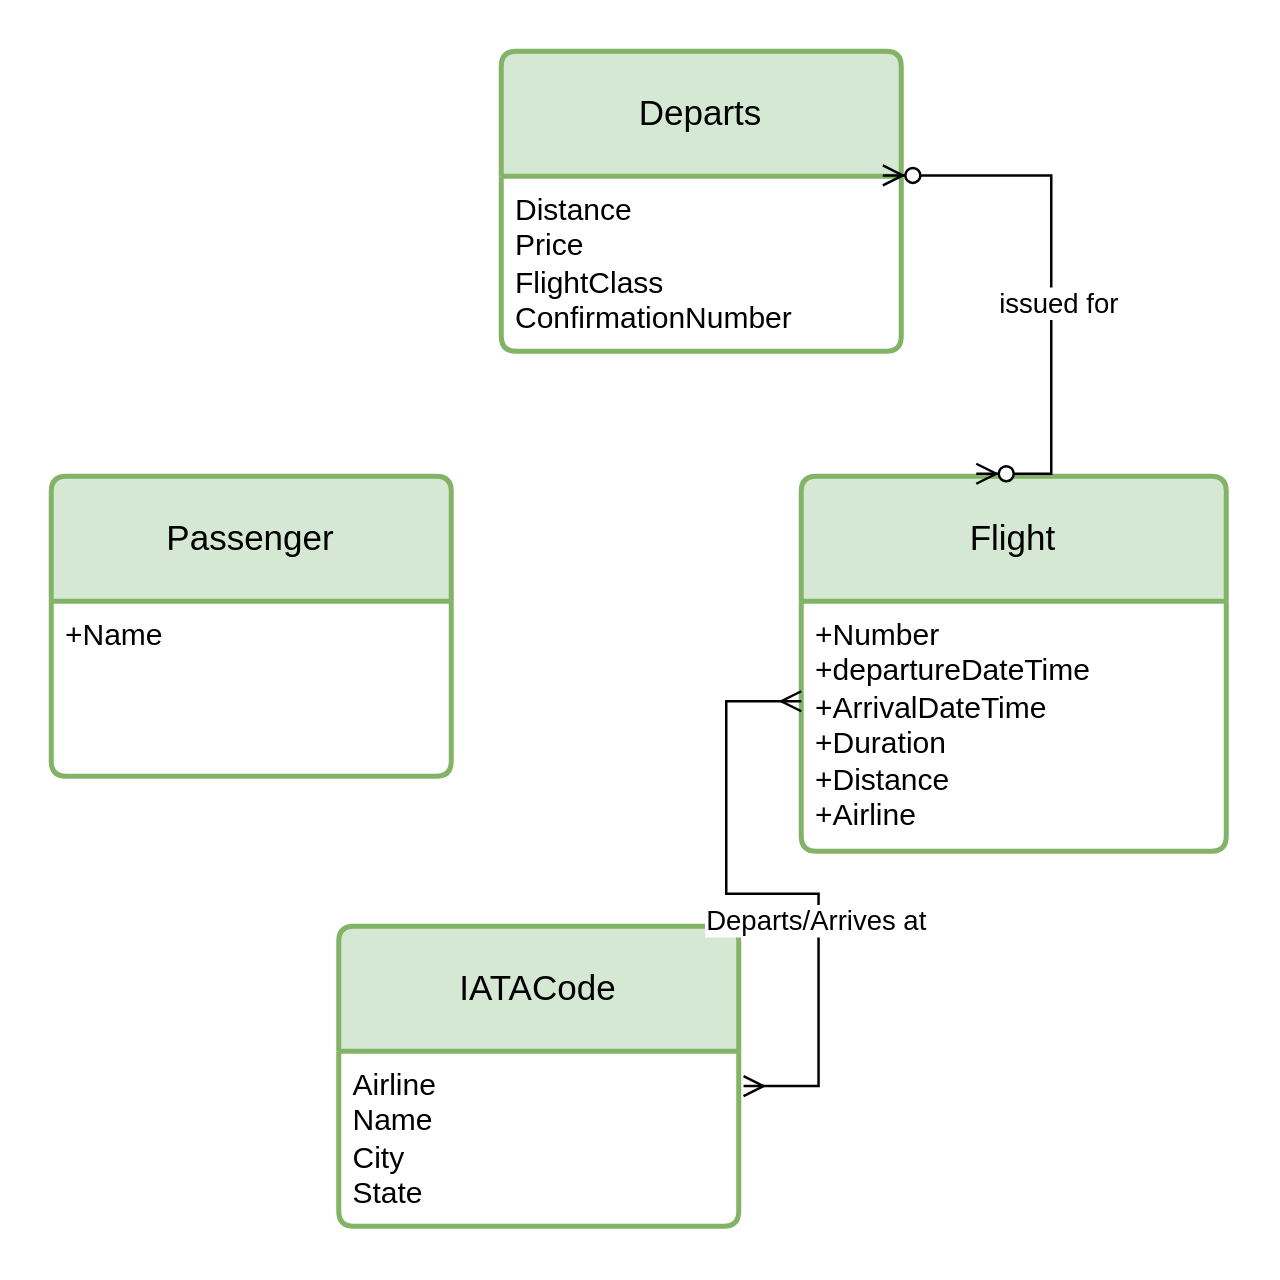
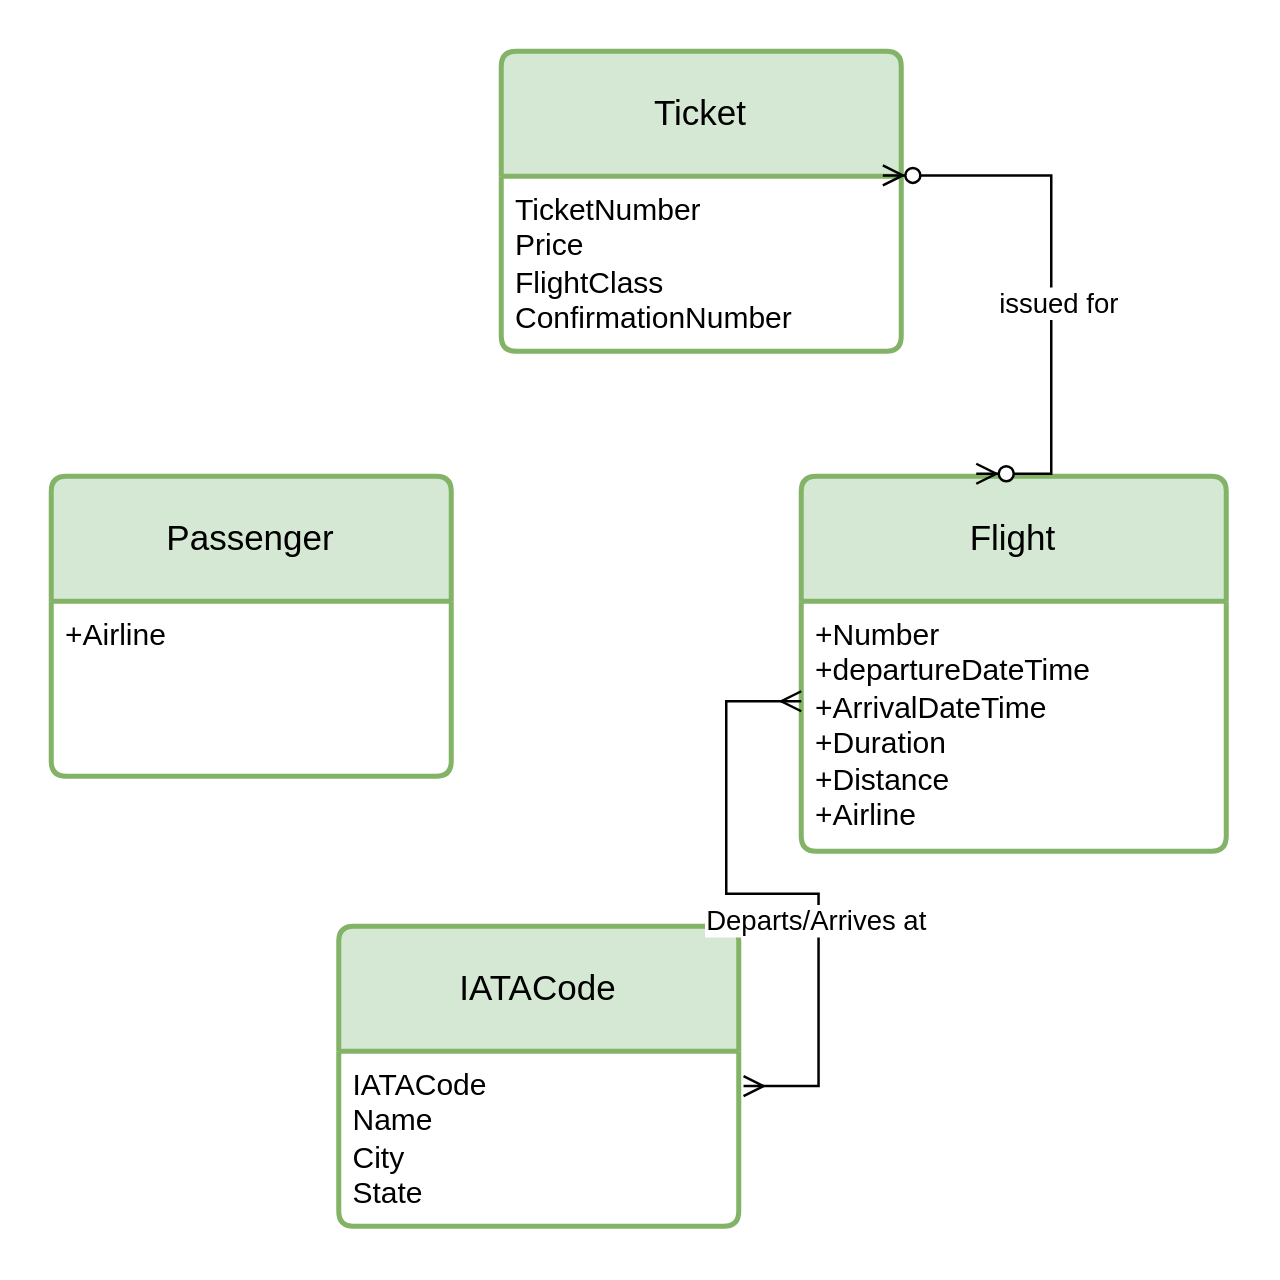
(701, 114) -> (701, 114)
(660, 266) -> (660, 266)
(108, 637) -> (122, 637)
(401, 1141) -> (421, 1141)
